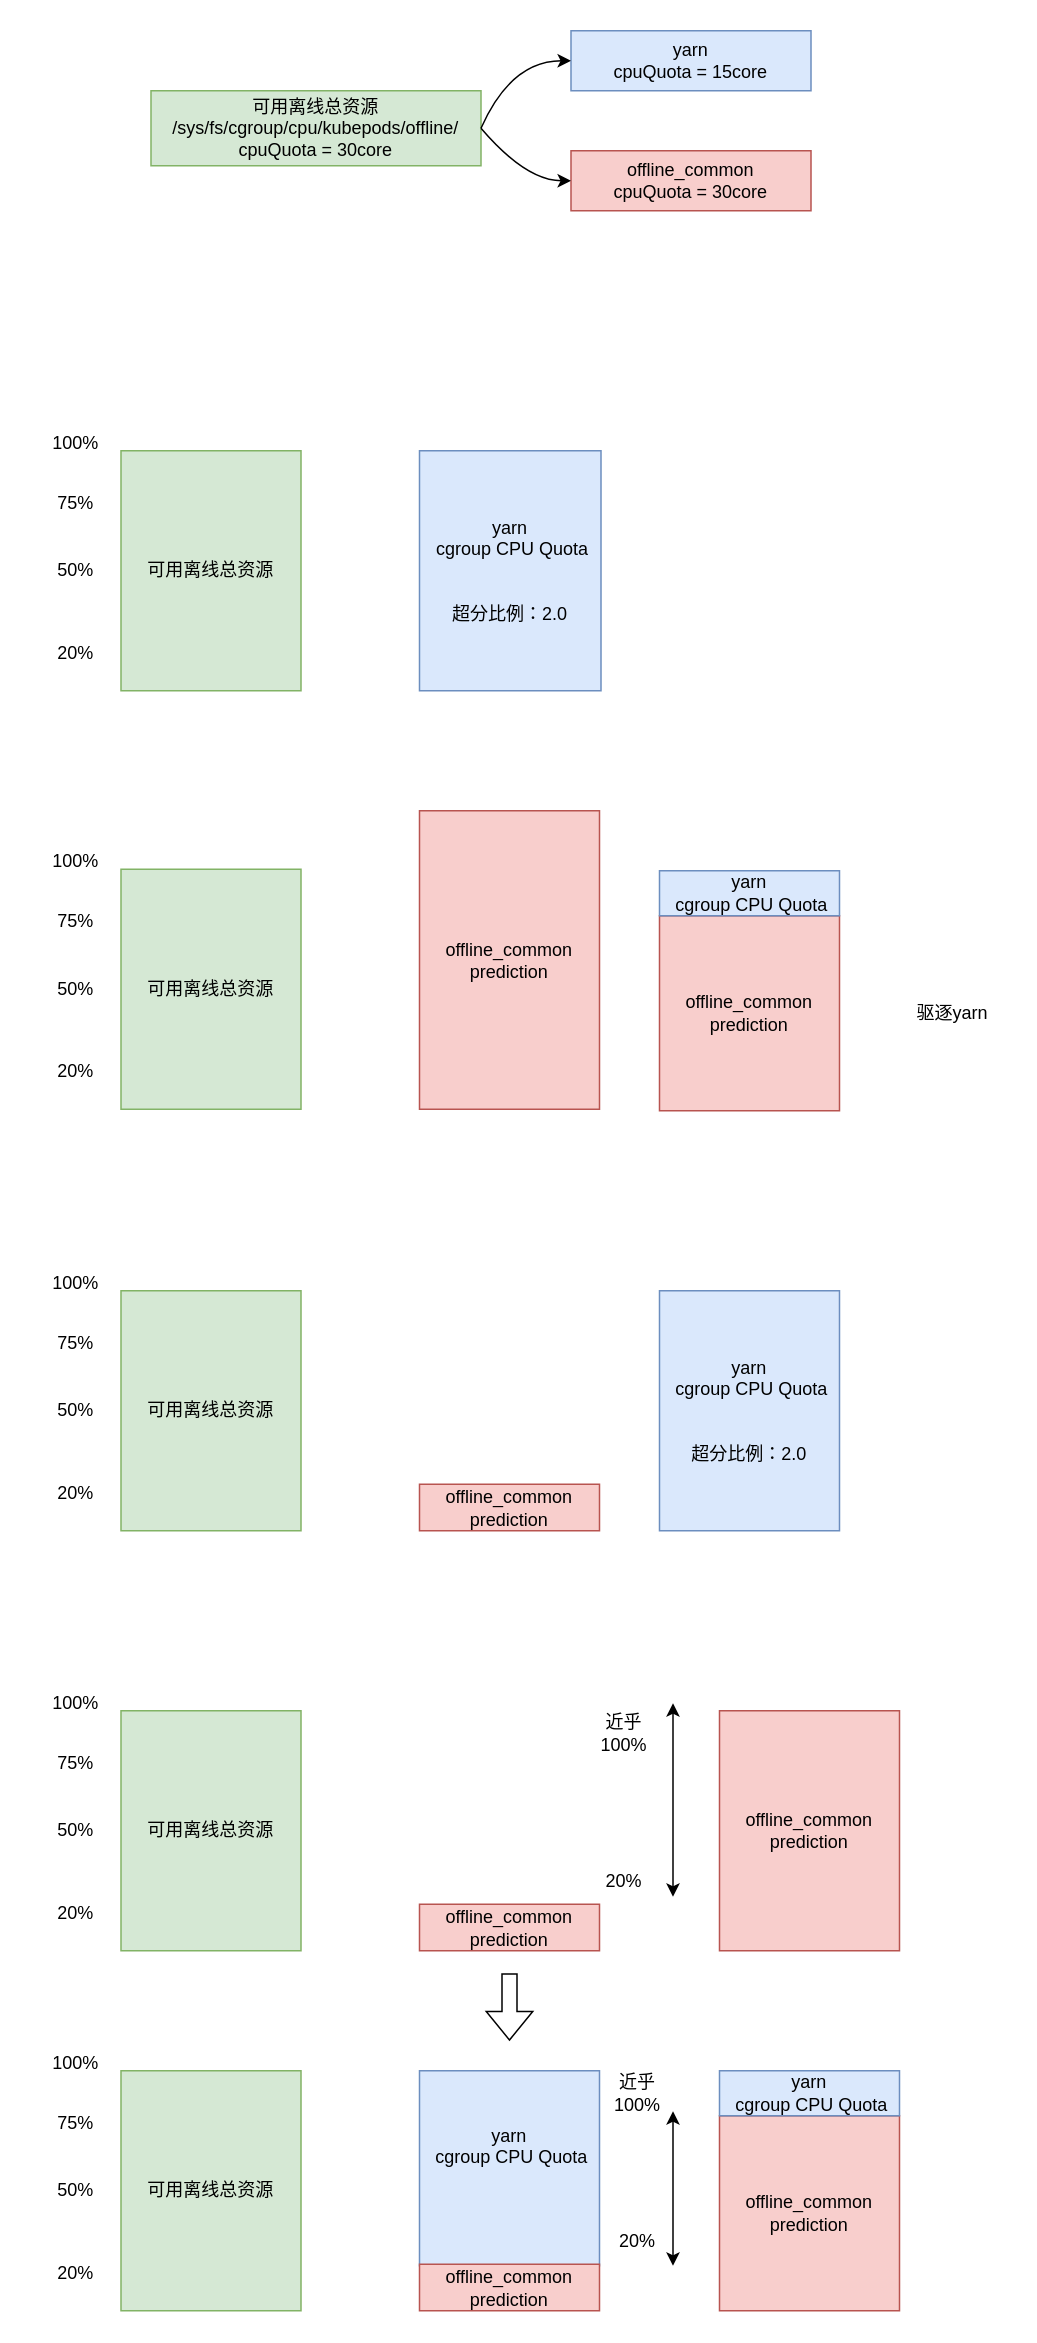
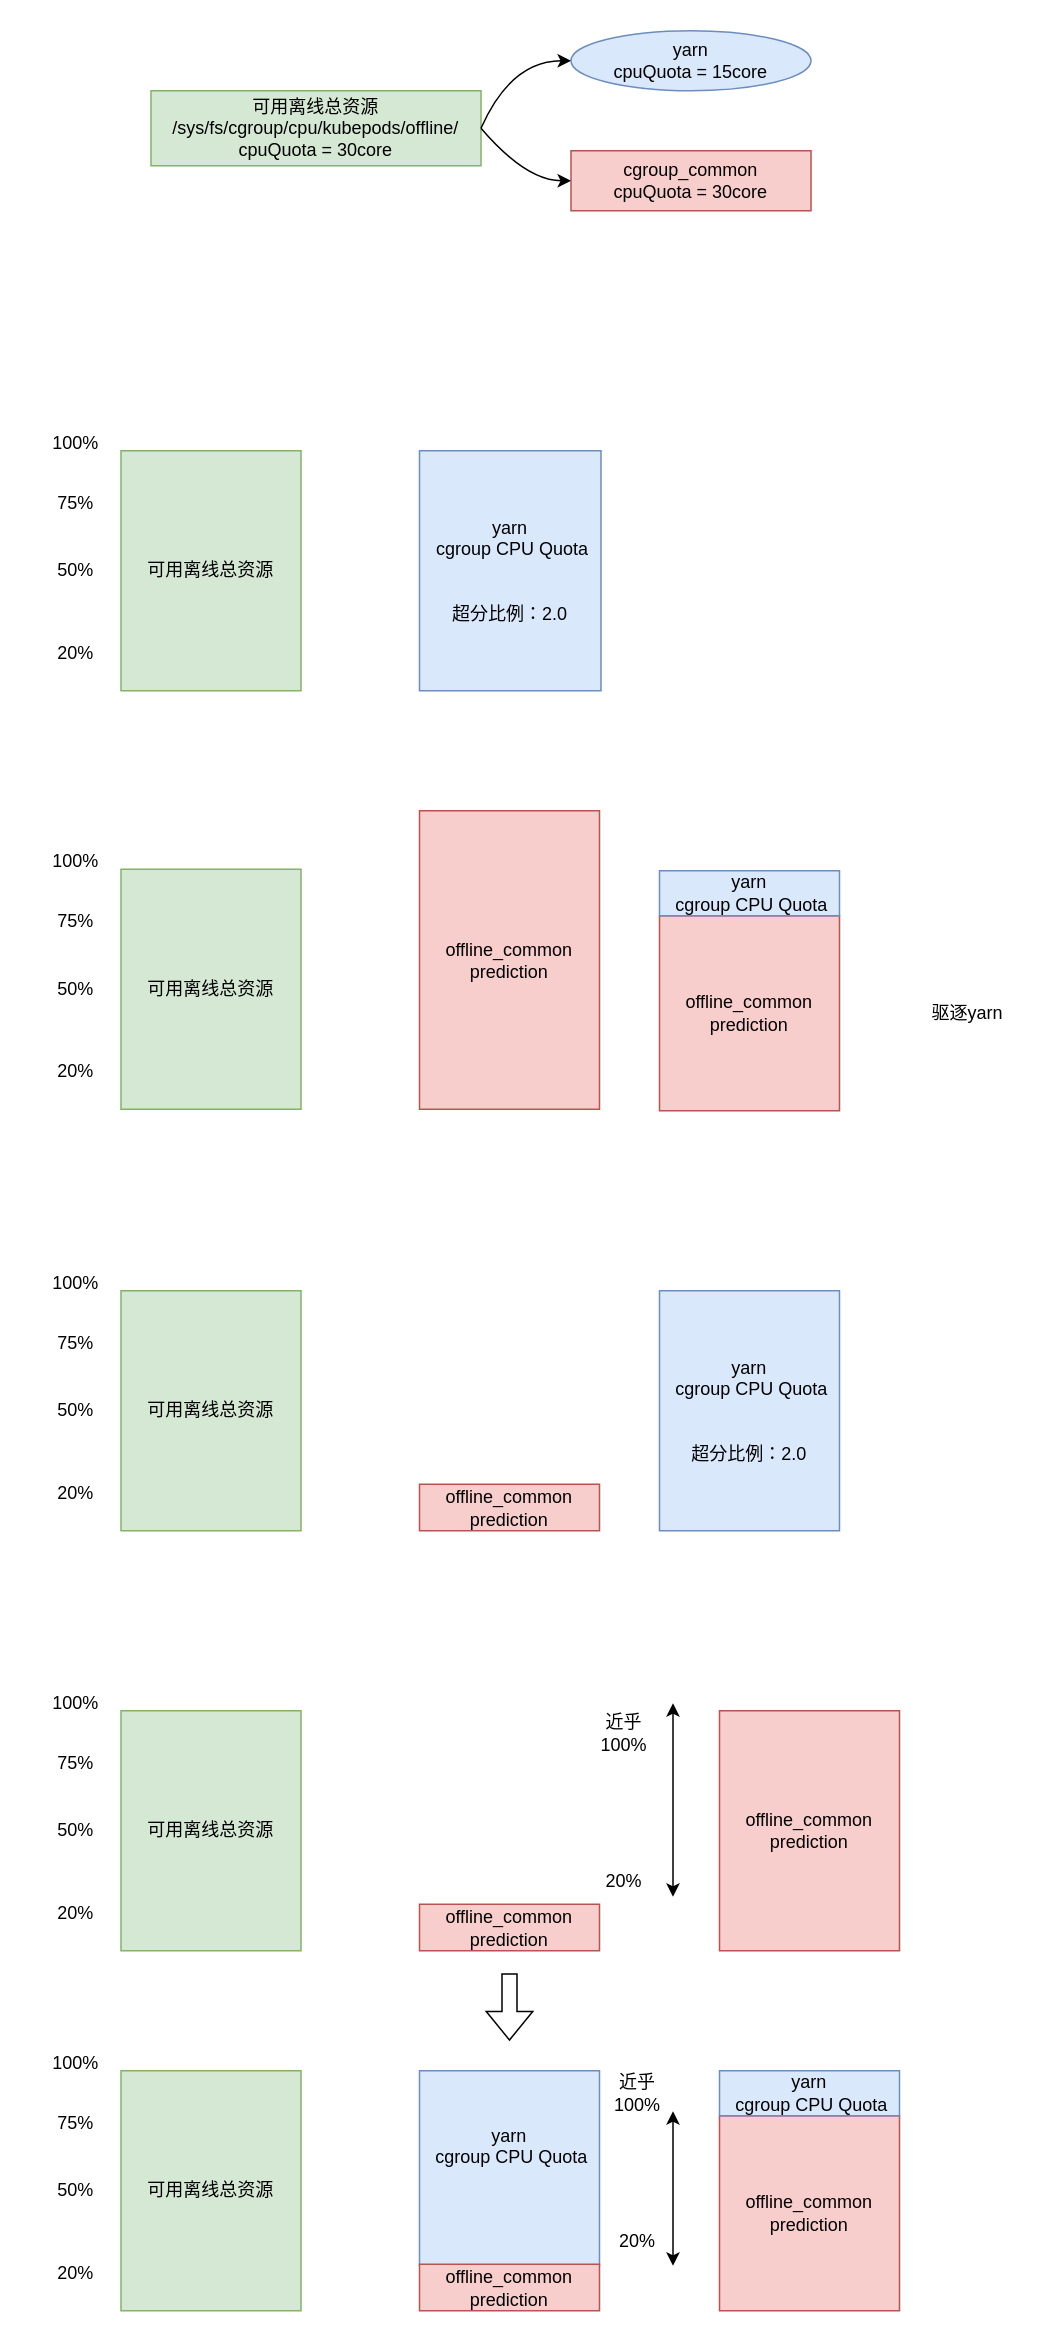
(691, 61) -> (691, 61)
(691, 181) -> (691, 181)
(952, 1013) -> (967, 1013)
